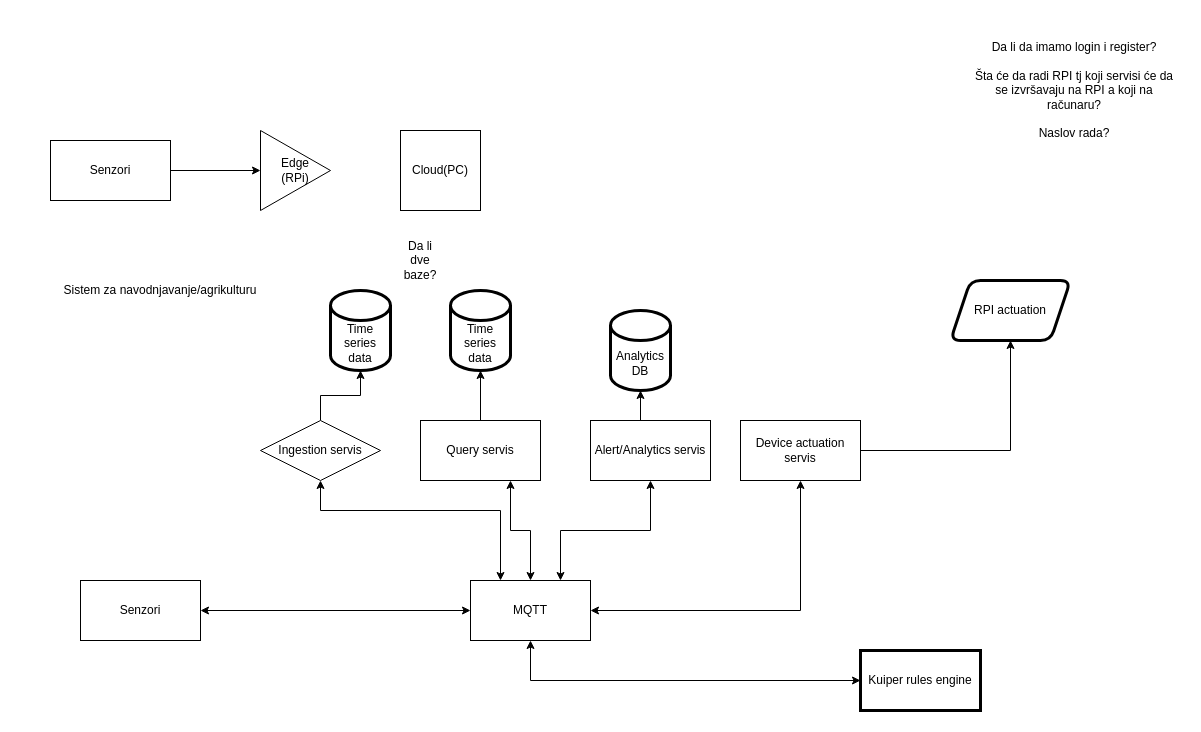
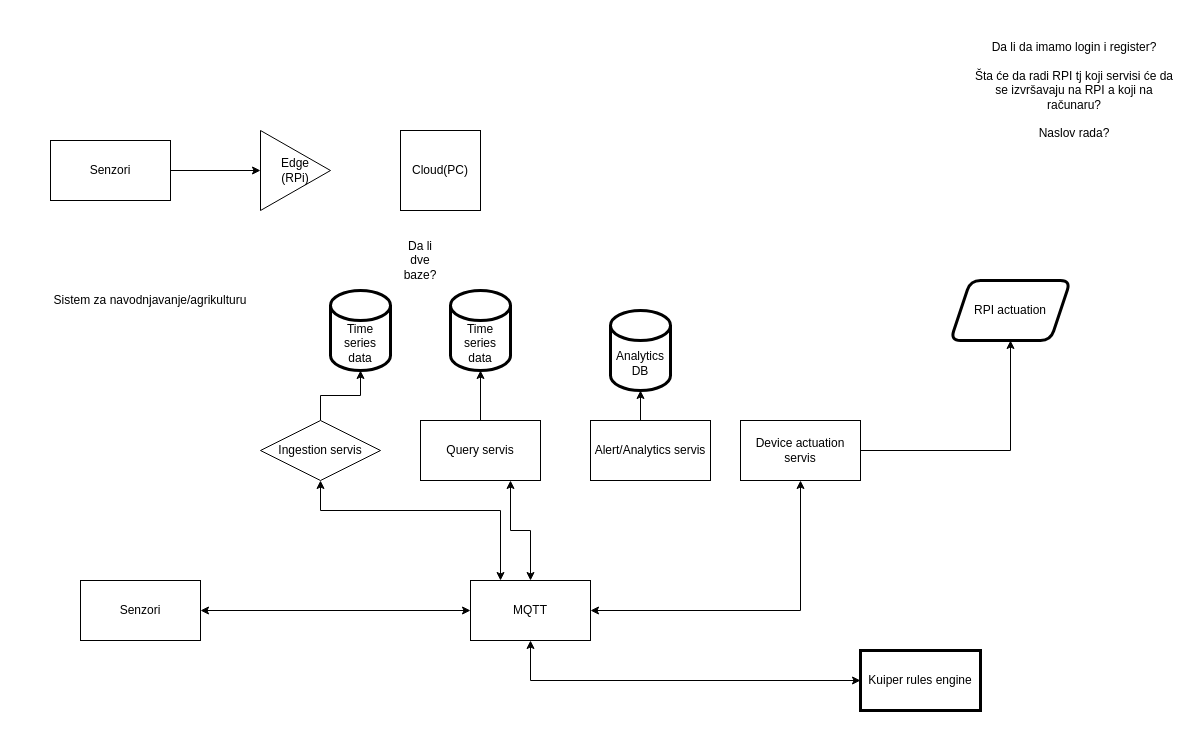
(161, 291) -> (151, 301)
(606, 531) -> none
